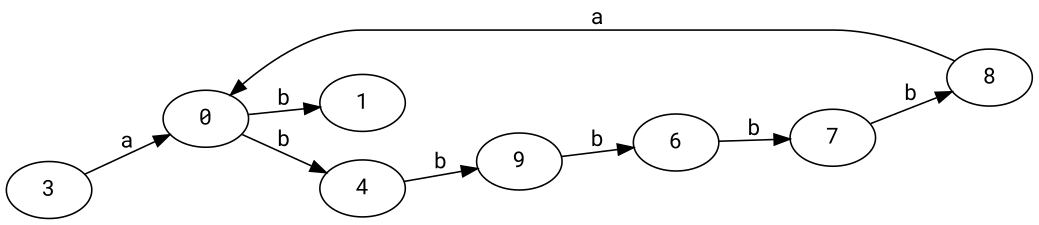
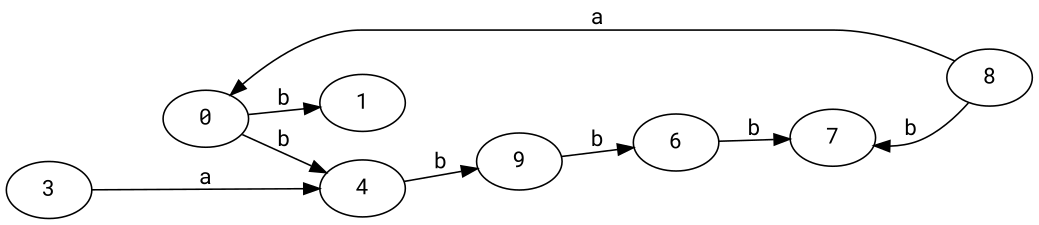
(904, 111) -> (934, 133)
(120, 158) -> (198, 189)
